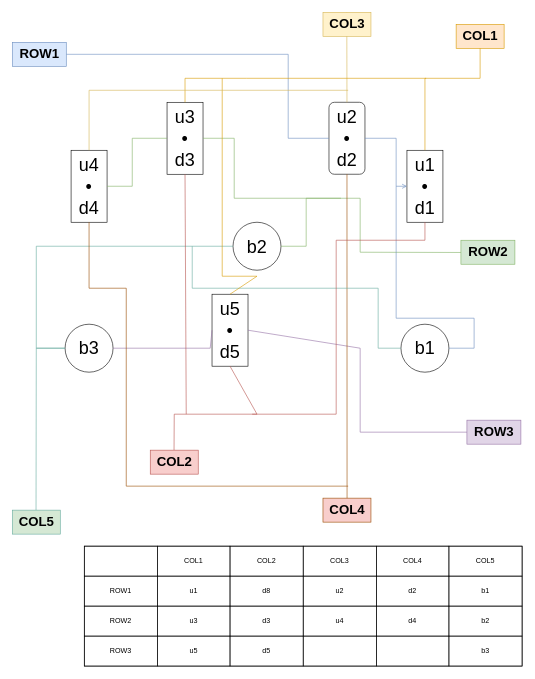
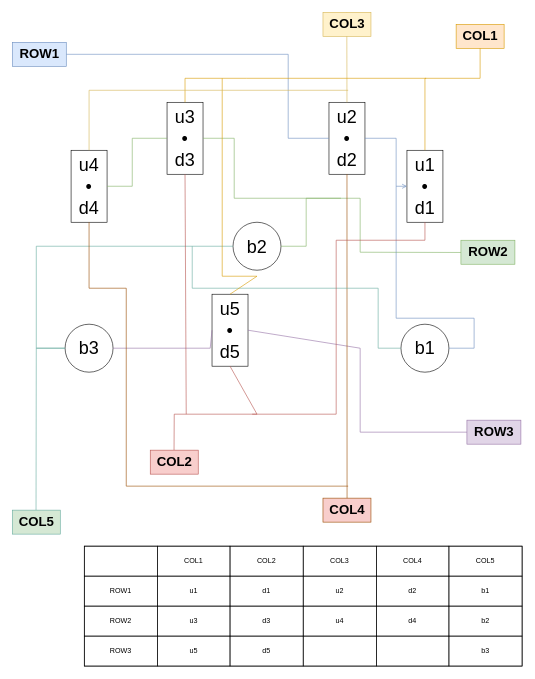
(347, 138) -> (347, 138)
(267, 591) -> (267, 591)
